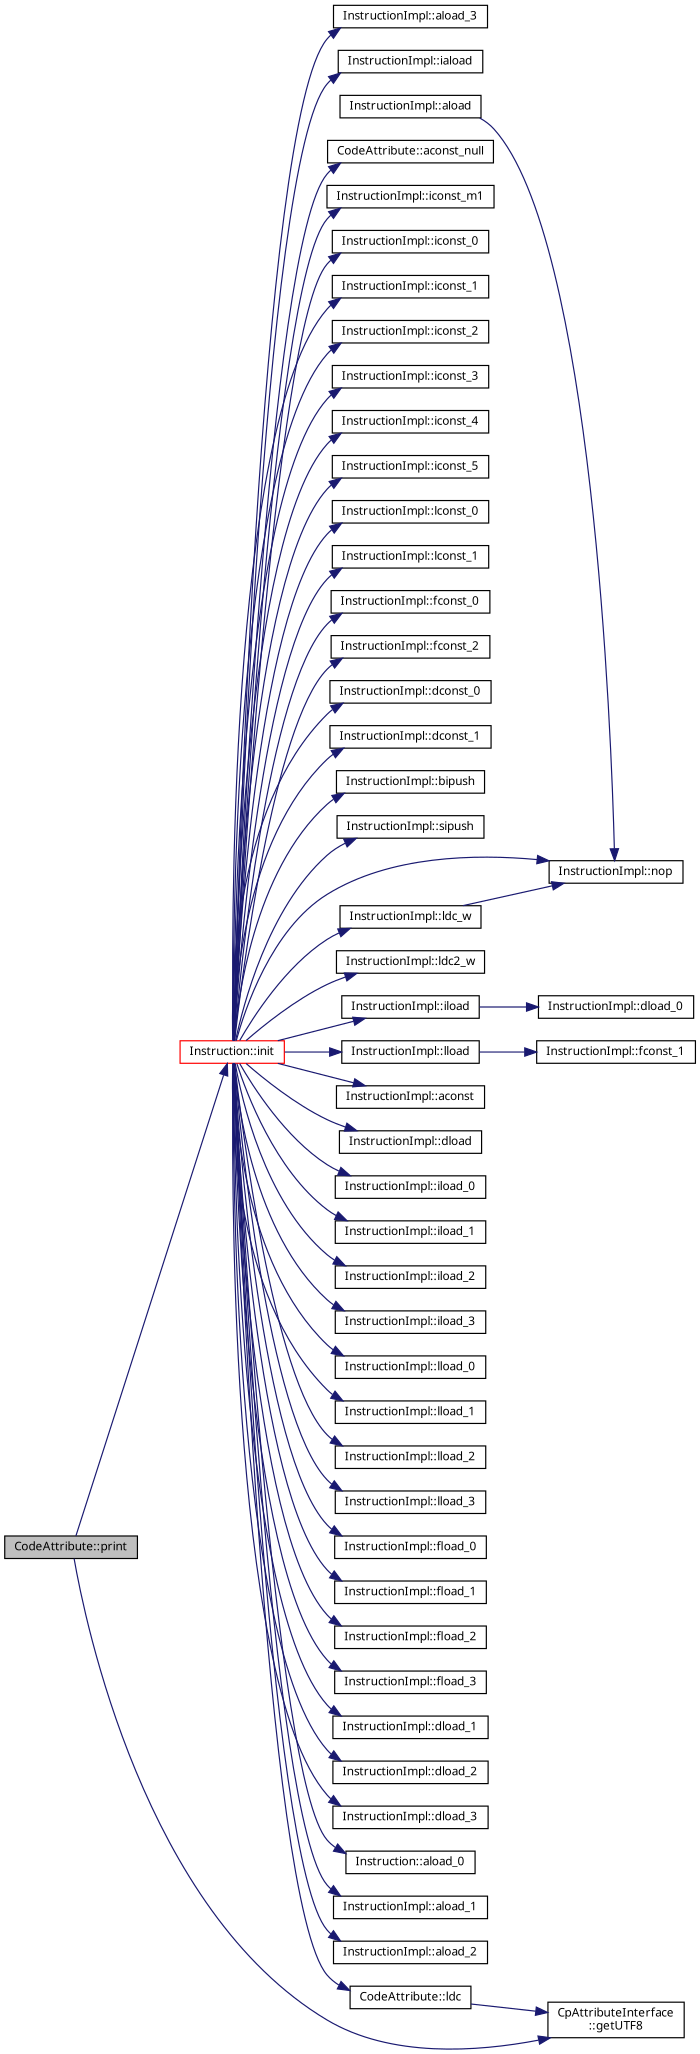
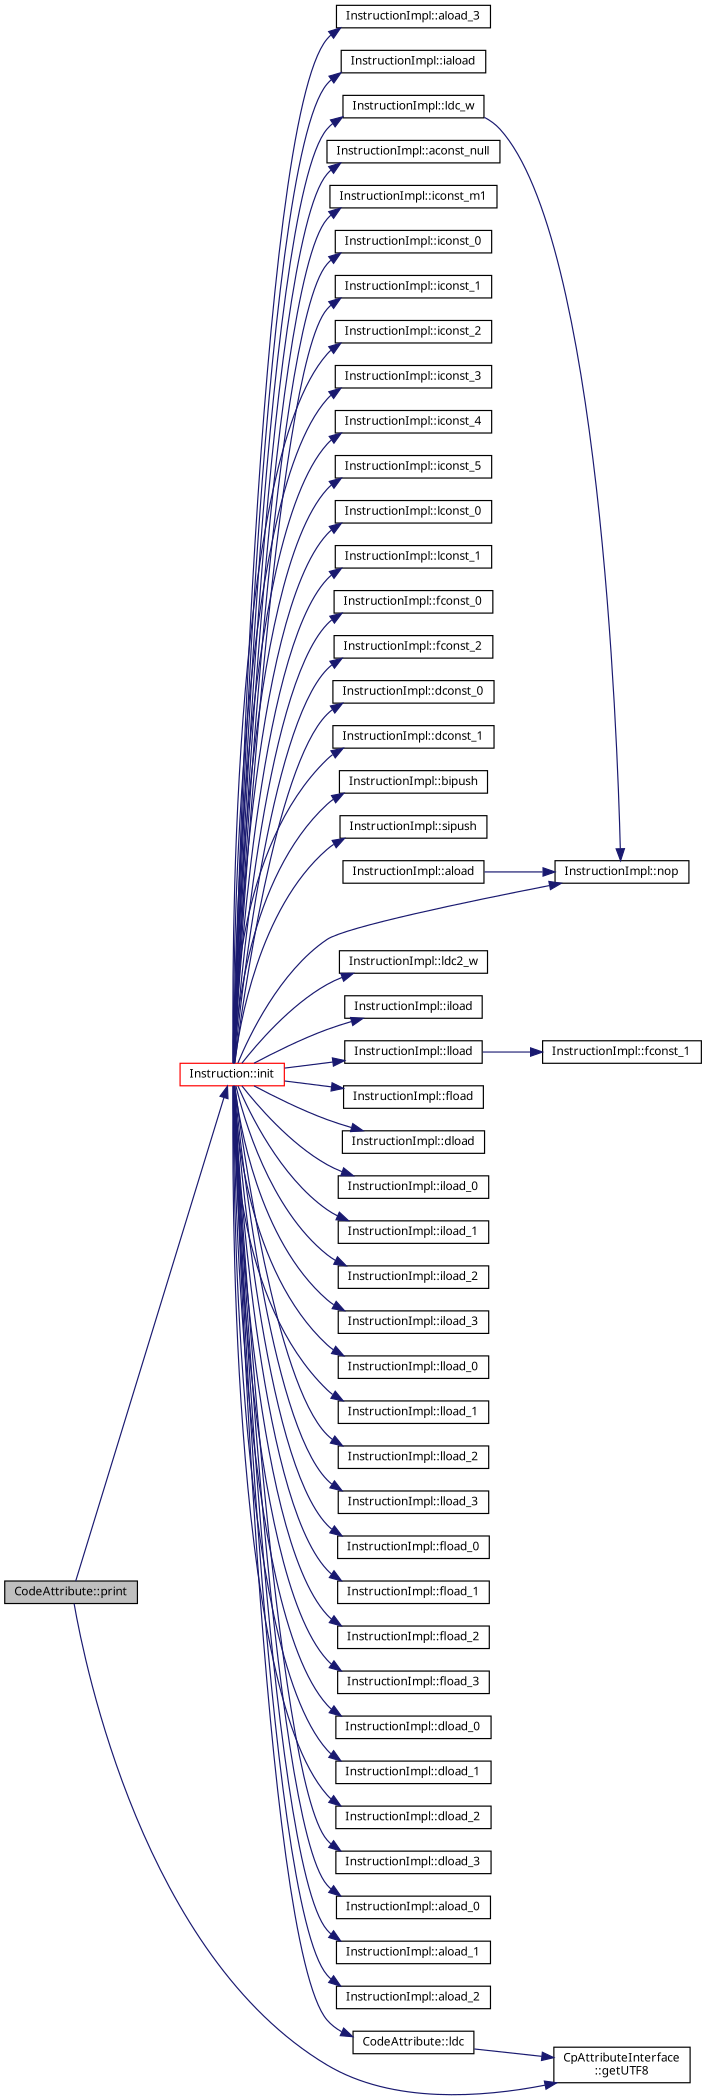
(411, 152) -> (413, 152)
(503, 1007) -> (250, 1405)
(411, 1097) -> (413, 1097)
(411, 1862) -> (413, 1907)
